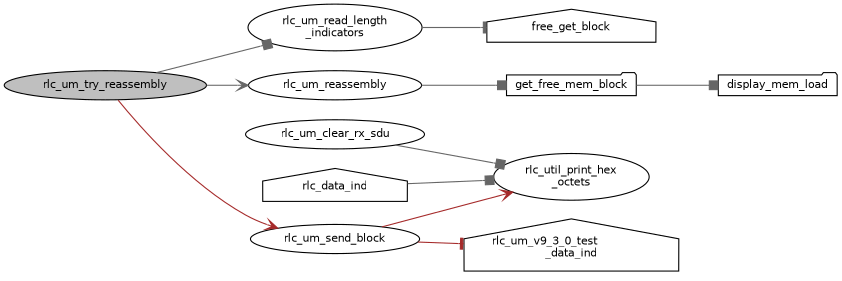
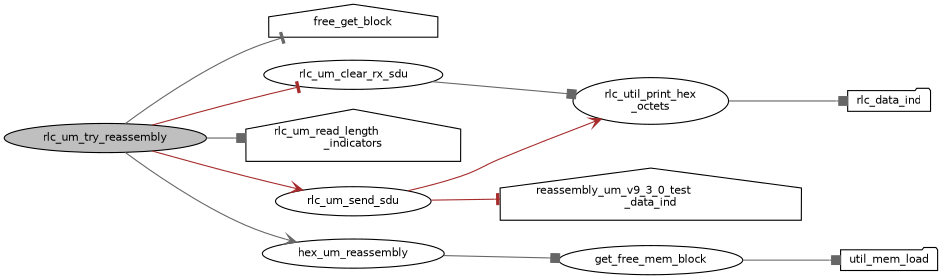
(335, 27) -> (353, 138)
(452, 27) -> (199, 75)
(335, 85) -> (353, 254)
(571, 85) -> (651, 260)
(778, 85) -> (889, 260)
none -> (223, 106)
(445, 182) -> (783, 101)
(335, 187) -> (889, 101)
(335, 239) -> (353, 201)
(571, 248) -> (651, 197)
